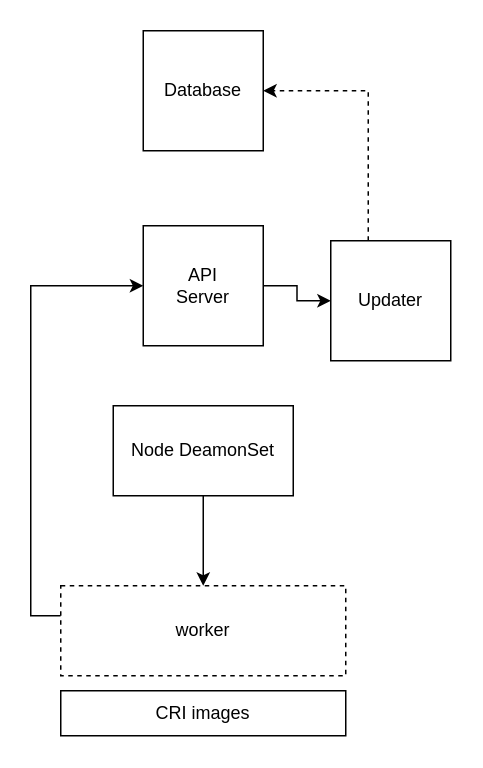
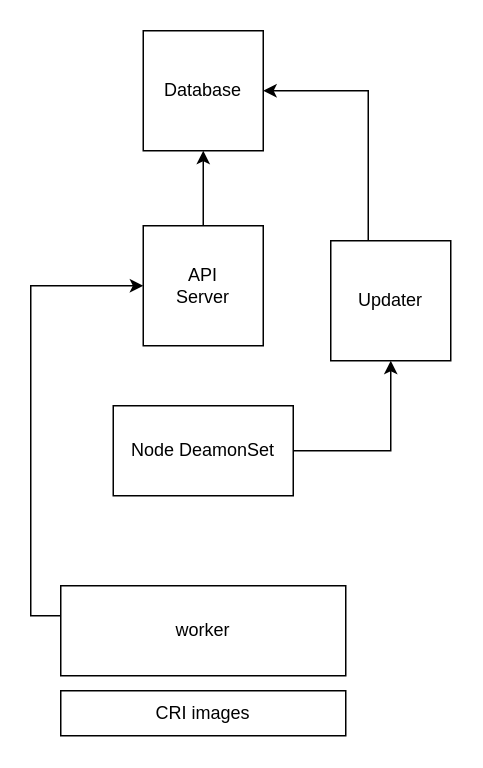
(368, 117) -> (368, 117)
(297, 289) -> (203, 194)
(203, 536) -> (382, 451)
(203, 631) -> (203, 631)
